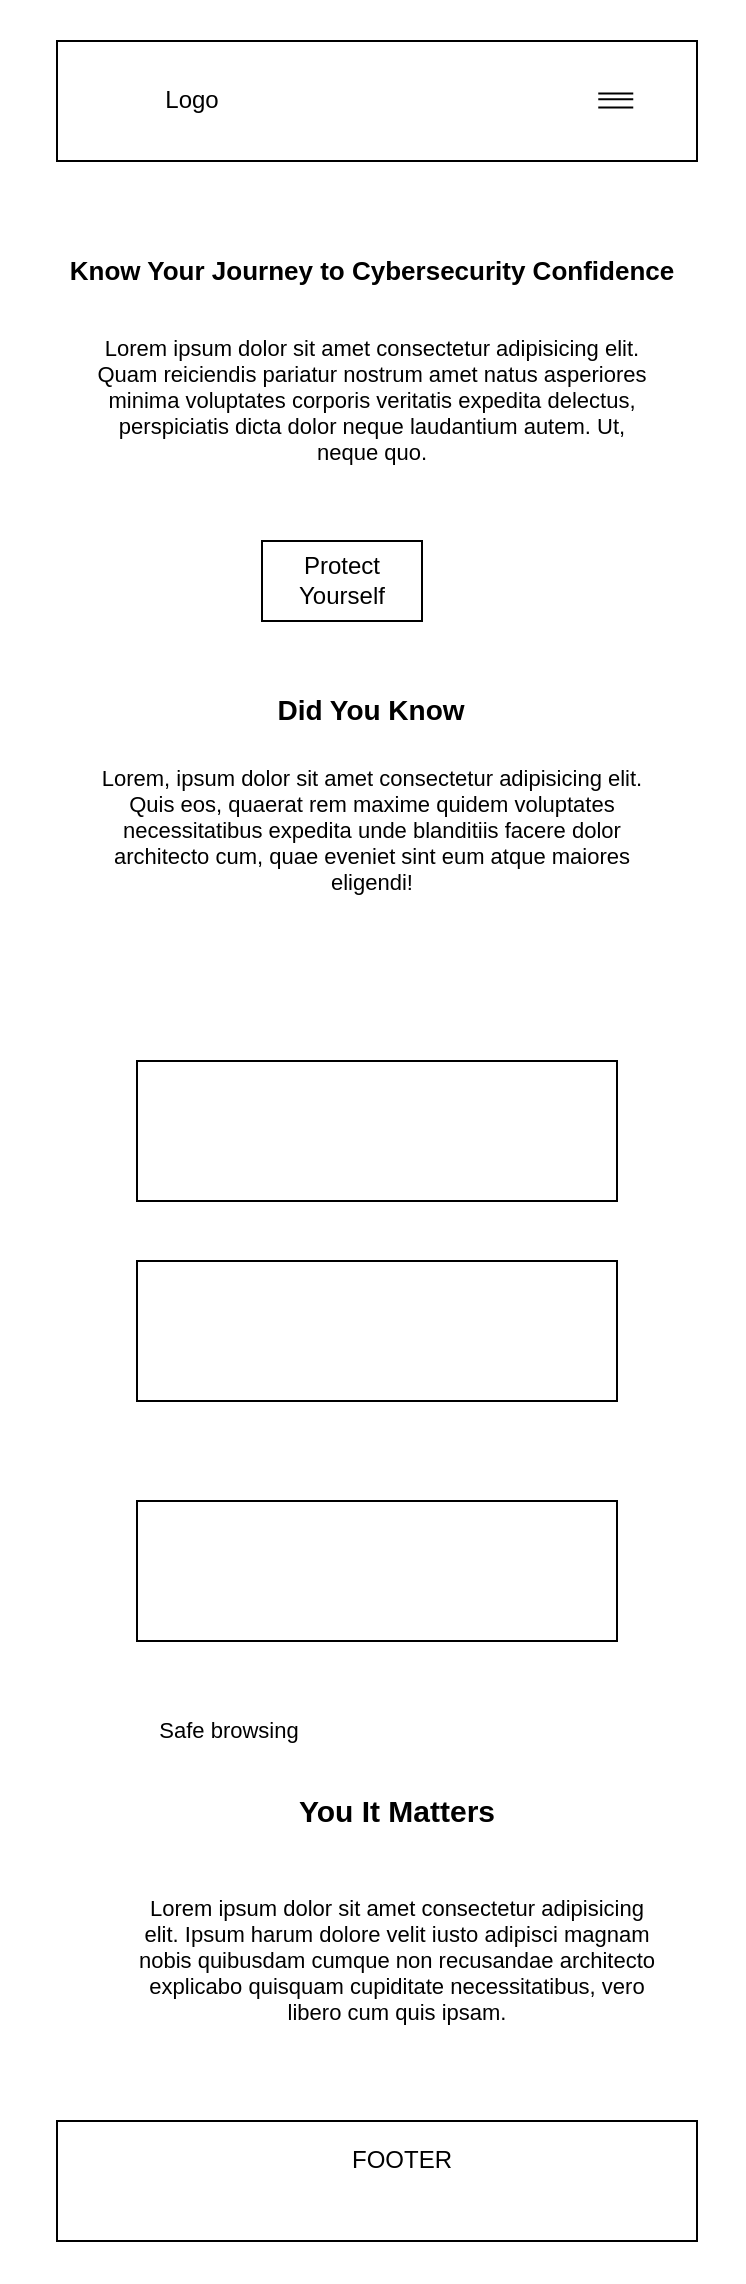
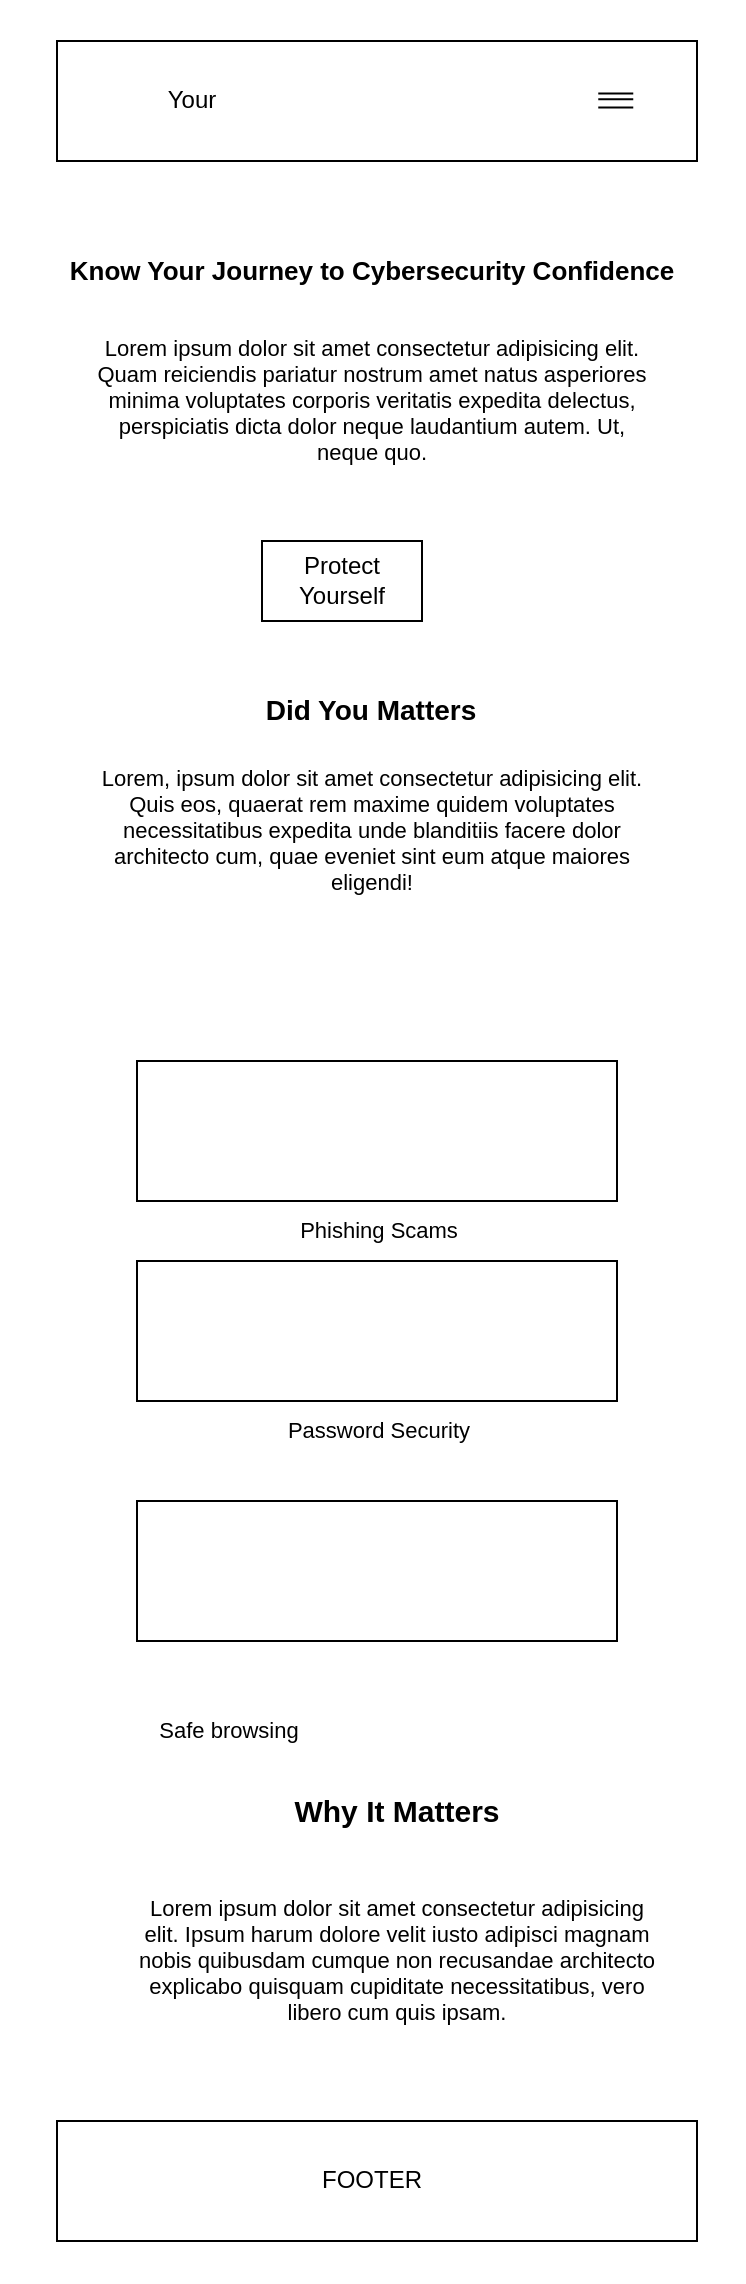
(193, 101) -> (193, 101)
(372, 711) -> (372, 711)
none -> (380, 1231)
none -> (380, 1431)
(398, 1811) -> (398, 1811)
(402, 2161) -> (372, 2181)
